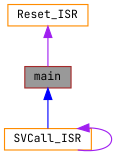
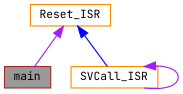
(48, 114) -> (96, 51)
